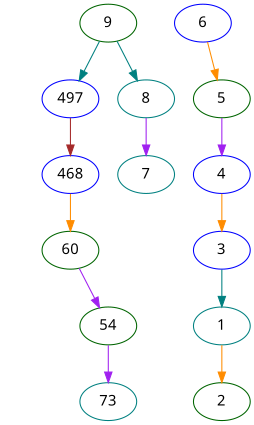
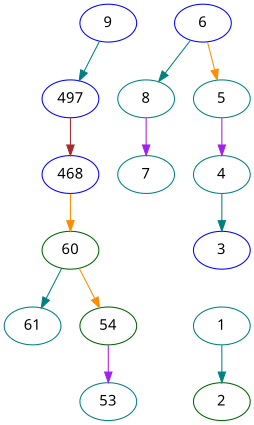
(108, 23) -> (108, 23)
(125, 56) -> (178, 57)
(222, 99) -> (222, 99)
(222, 175) -> (222, 175)
(222, 207) -> (222, 207)
(87, 283) -> (87, 283)
(222, 283) -> none
none -> (33, 326)
(222, 359) -> (222, 359)
(108, 402) -> (108, 402)
